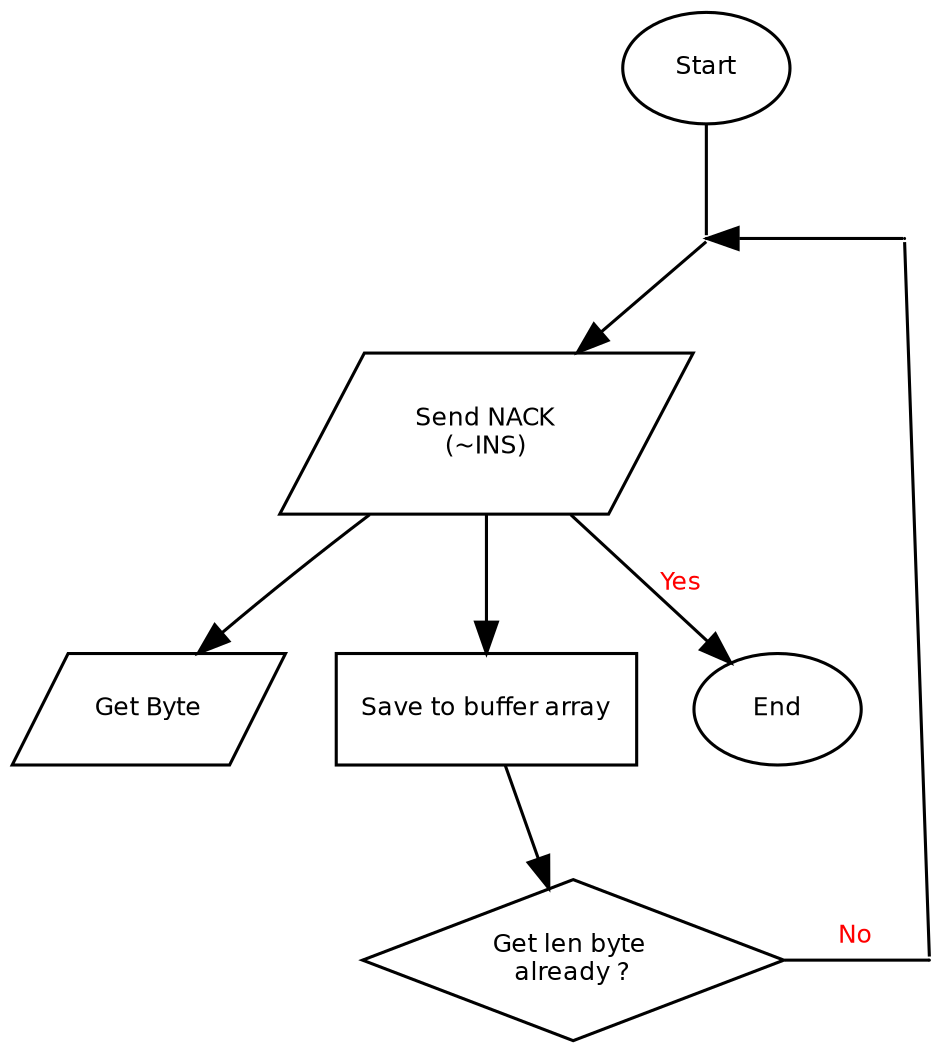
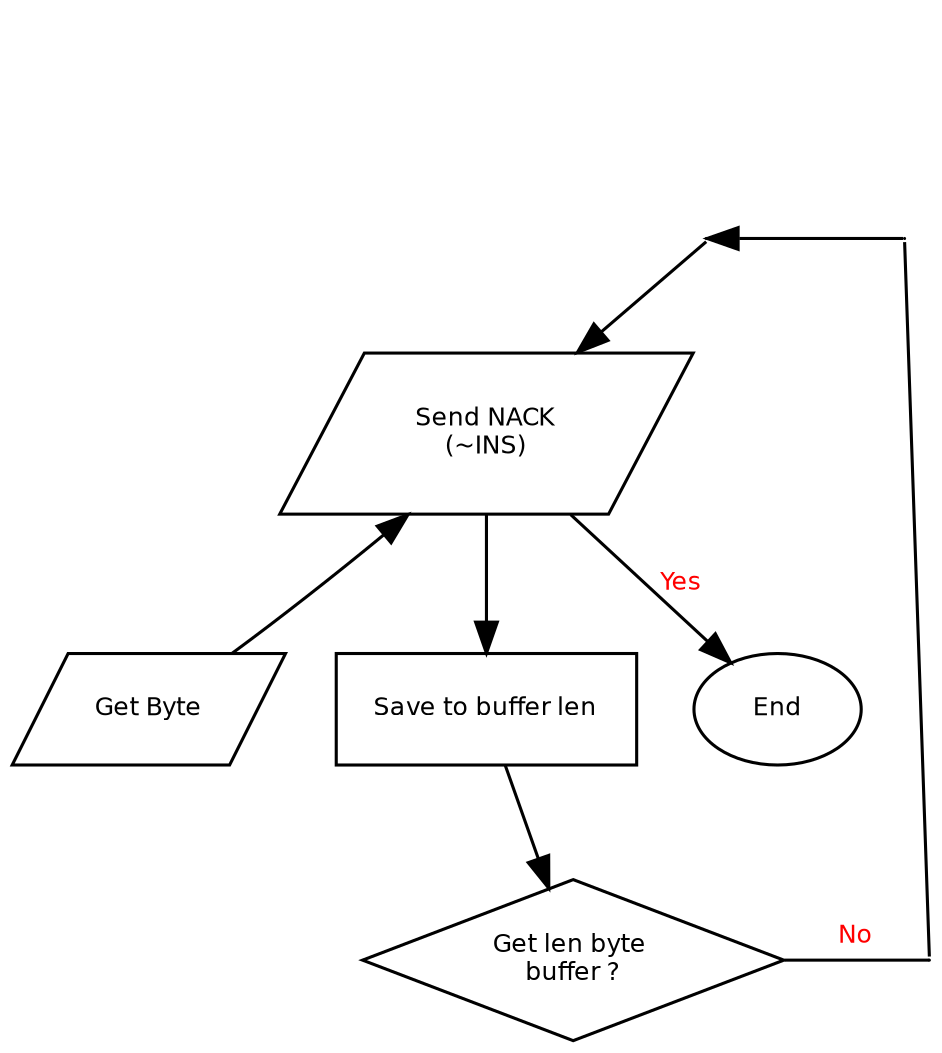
(706, 68) -> none
(295, 573) -> (309, 595)
(486, 709) -> (486, 709)
(573, 960) -> (573, 960)
